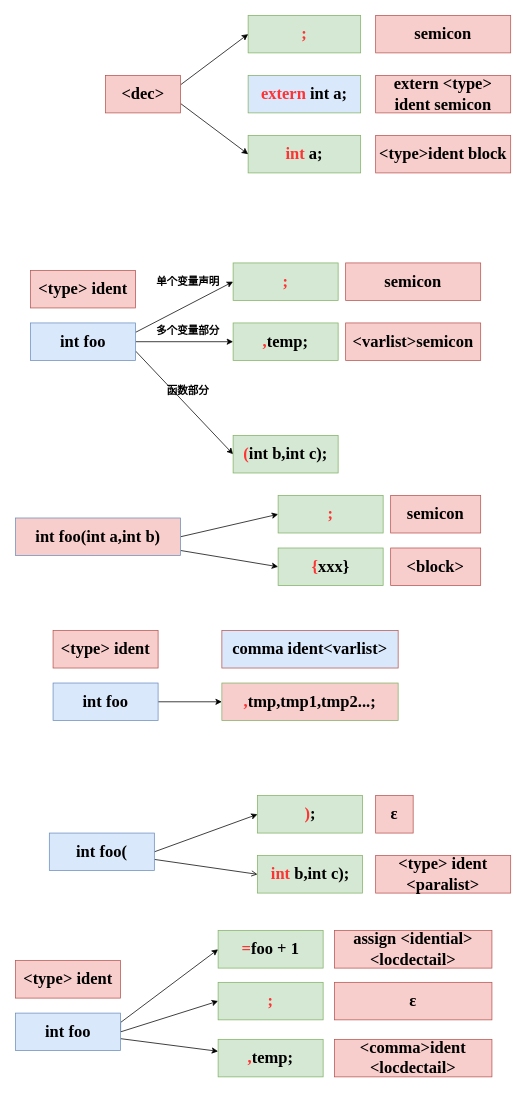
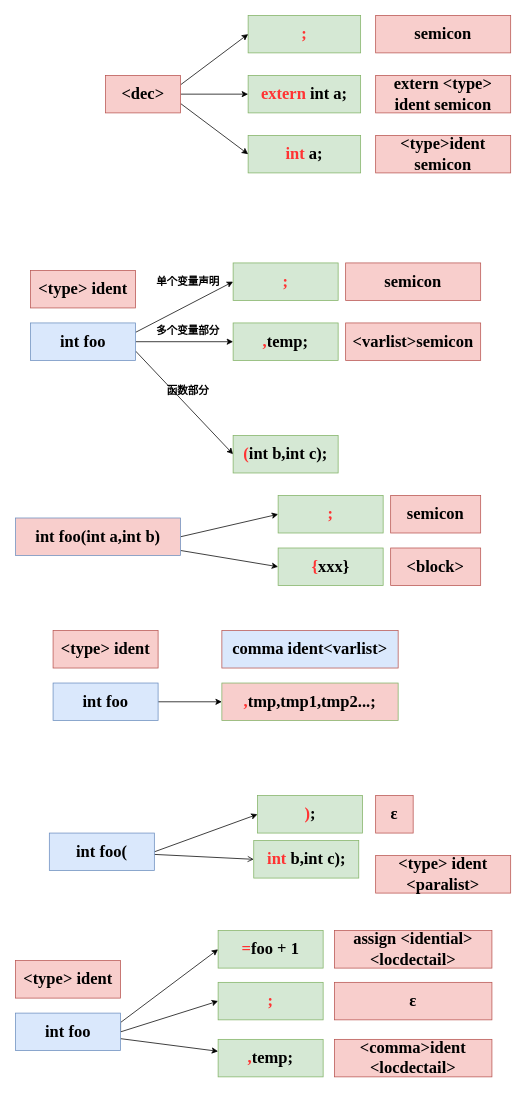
none -> (241, 94)
(304, 94) -> (304, 94)
(443, 154) -> (443, 154)
(310, 874) -> (306, 859)
